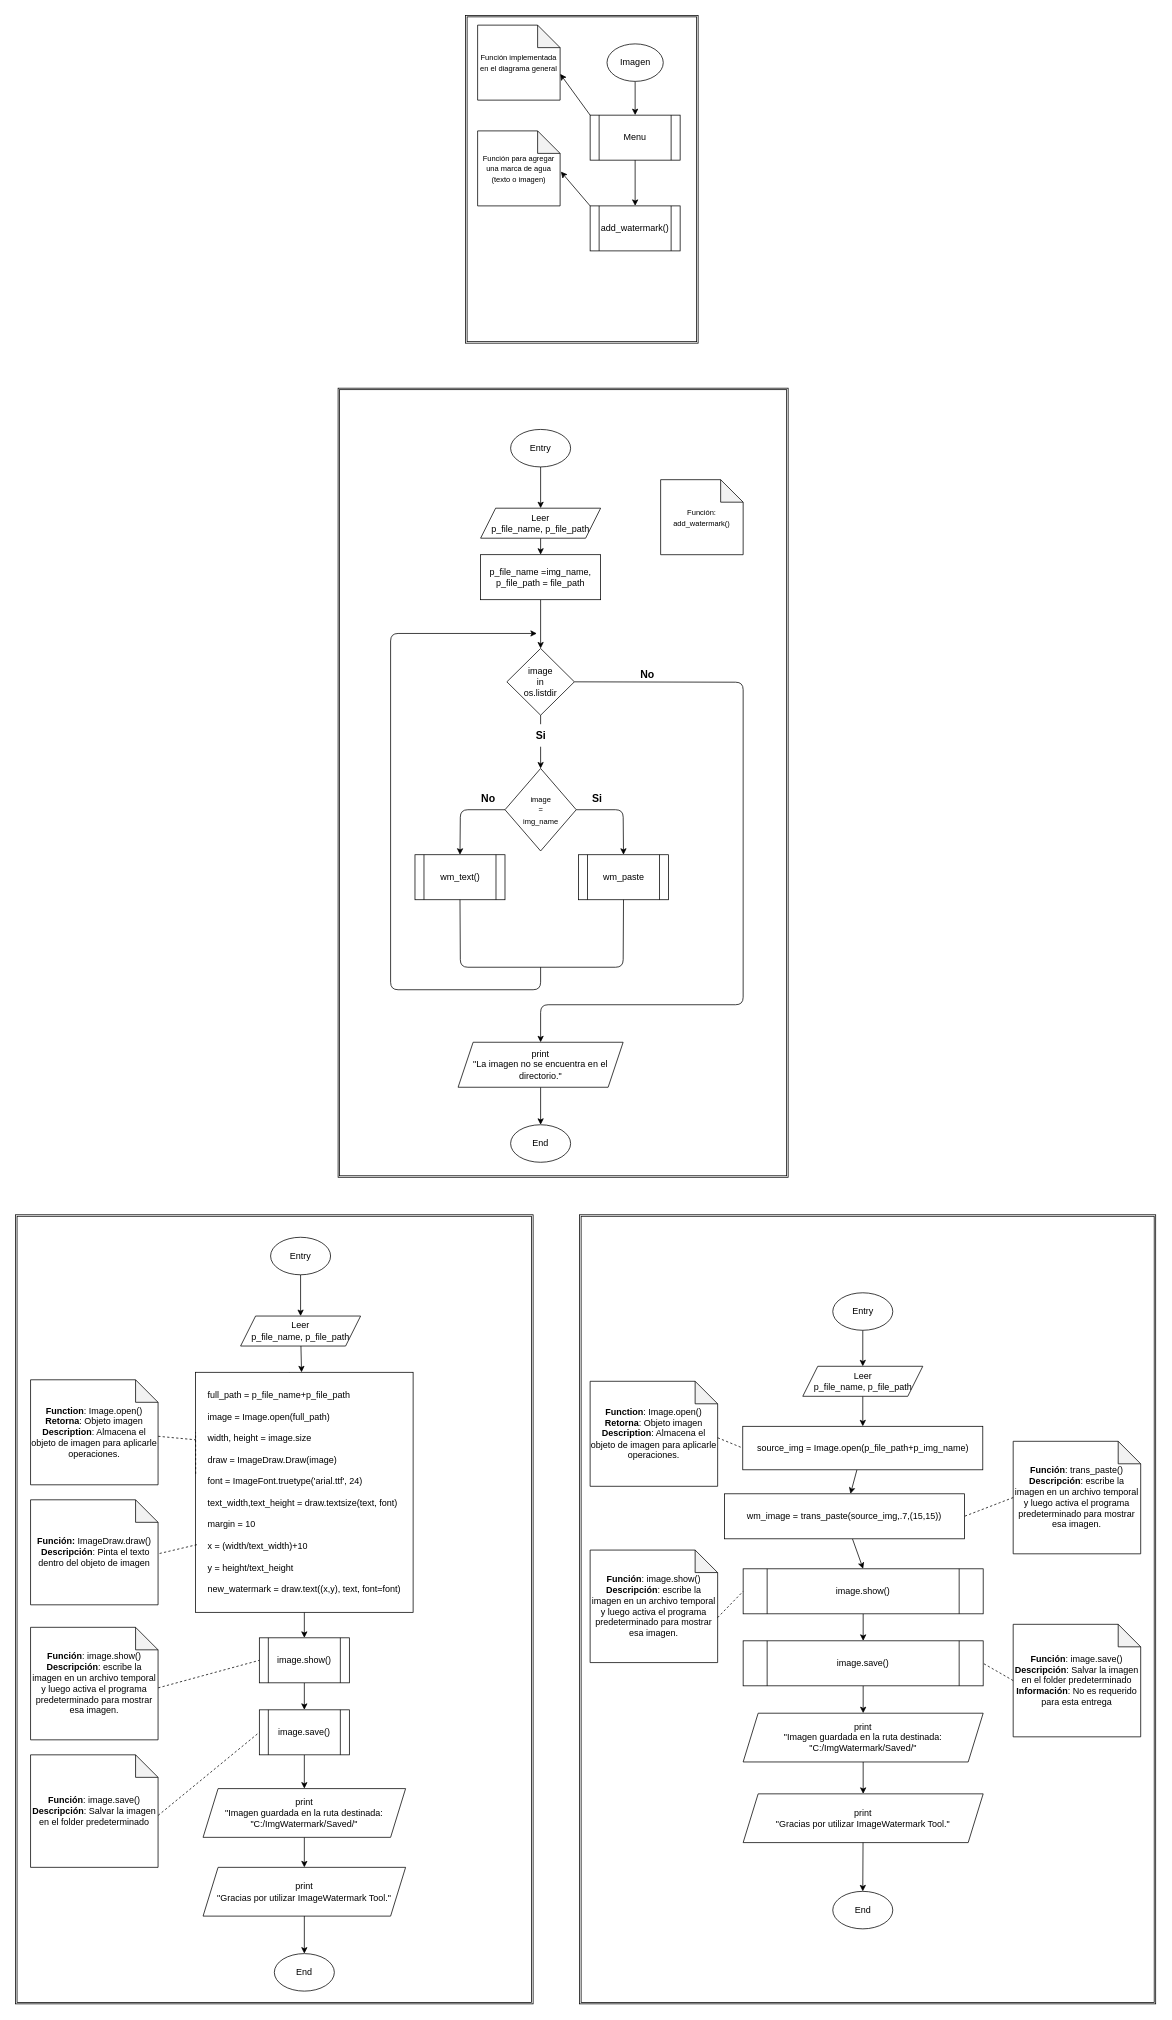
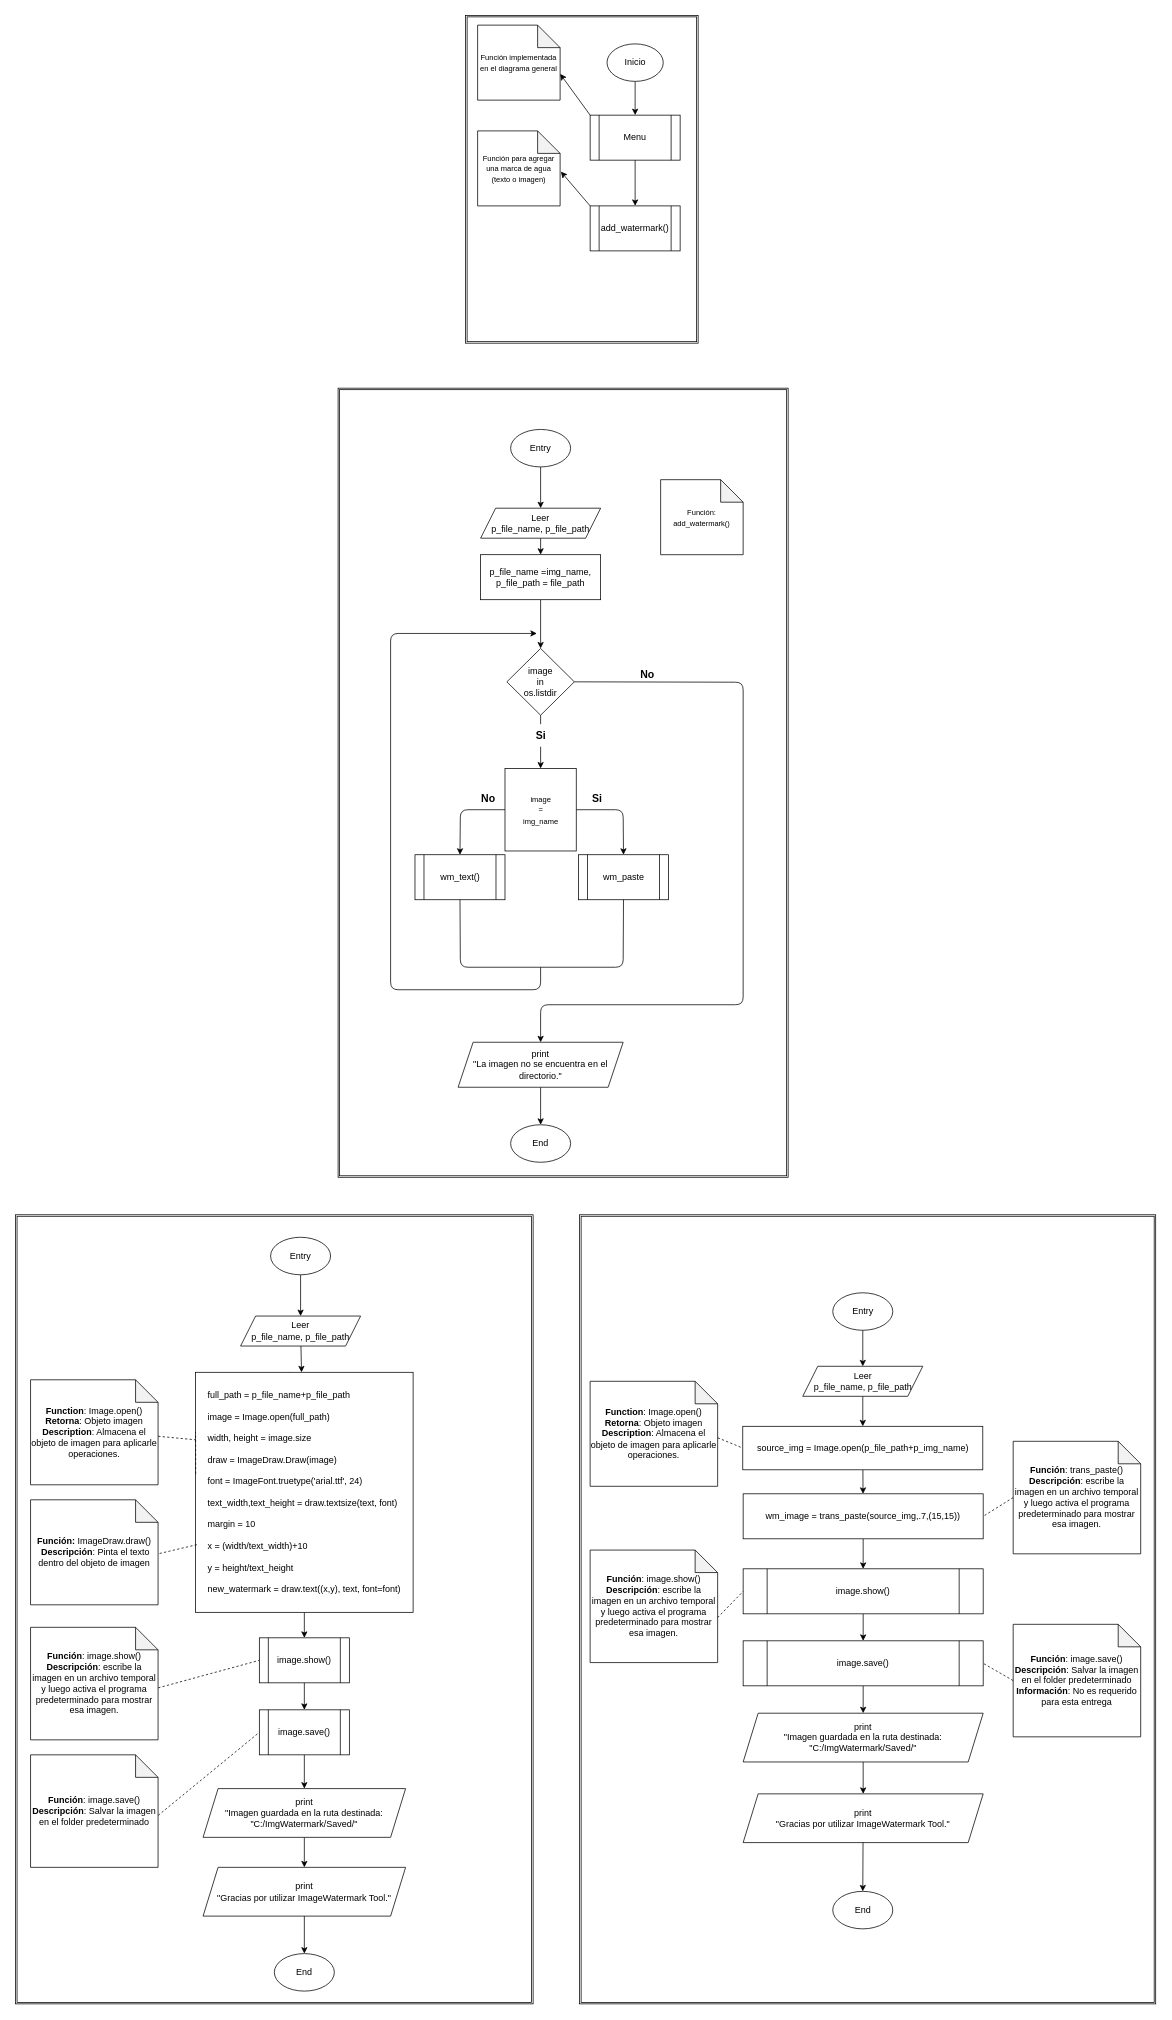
(635, 63) -> (635, 63)
(540, 810) -> (540, 810)
(844, 1516) -> (863, 1516)
